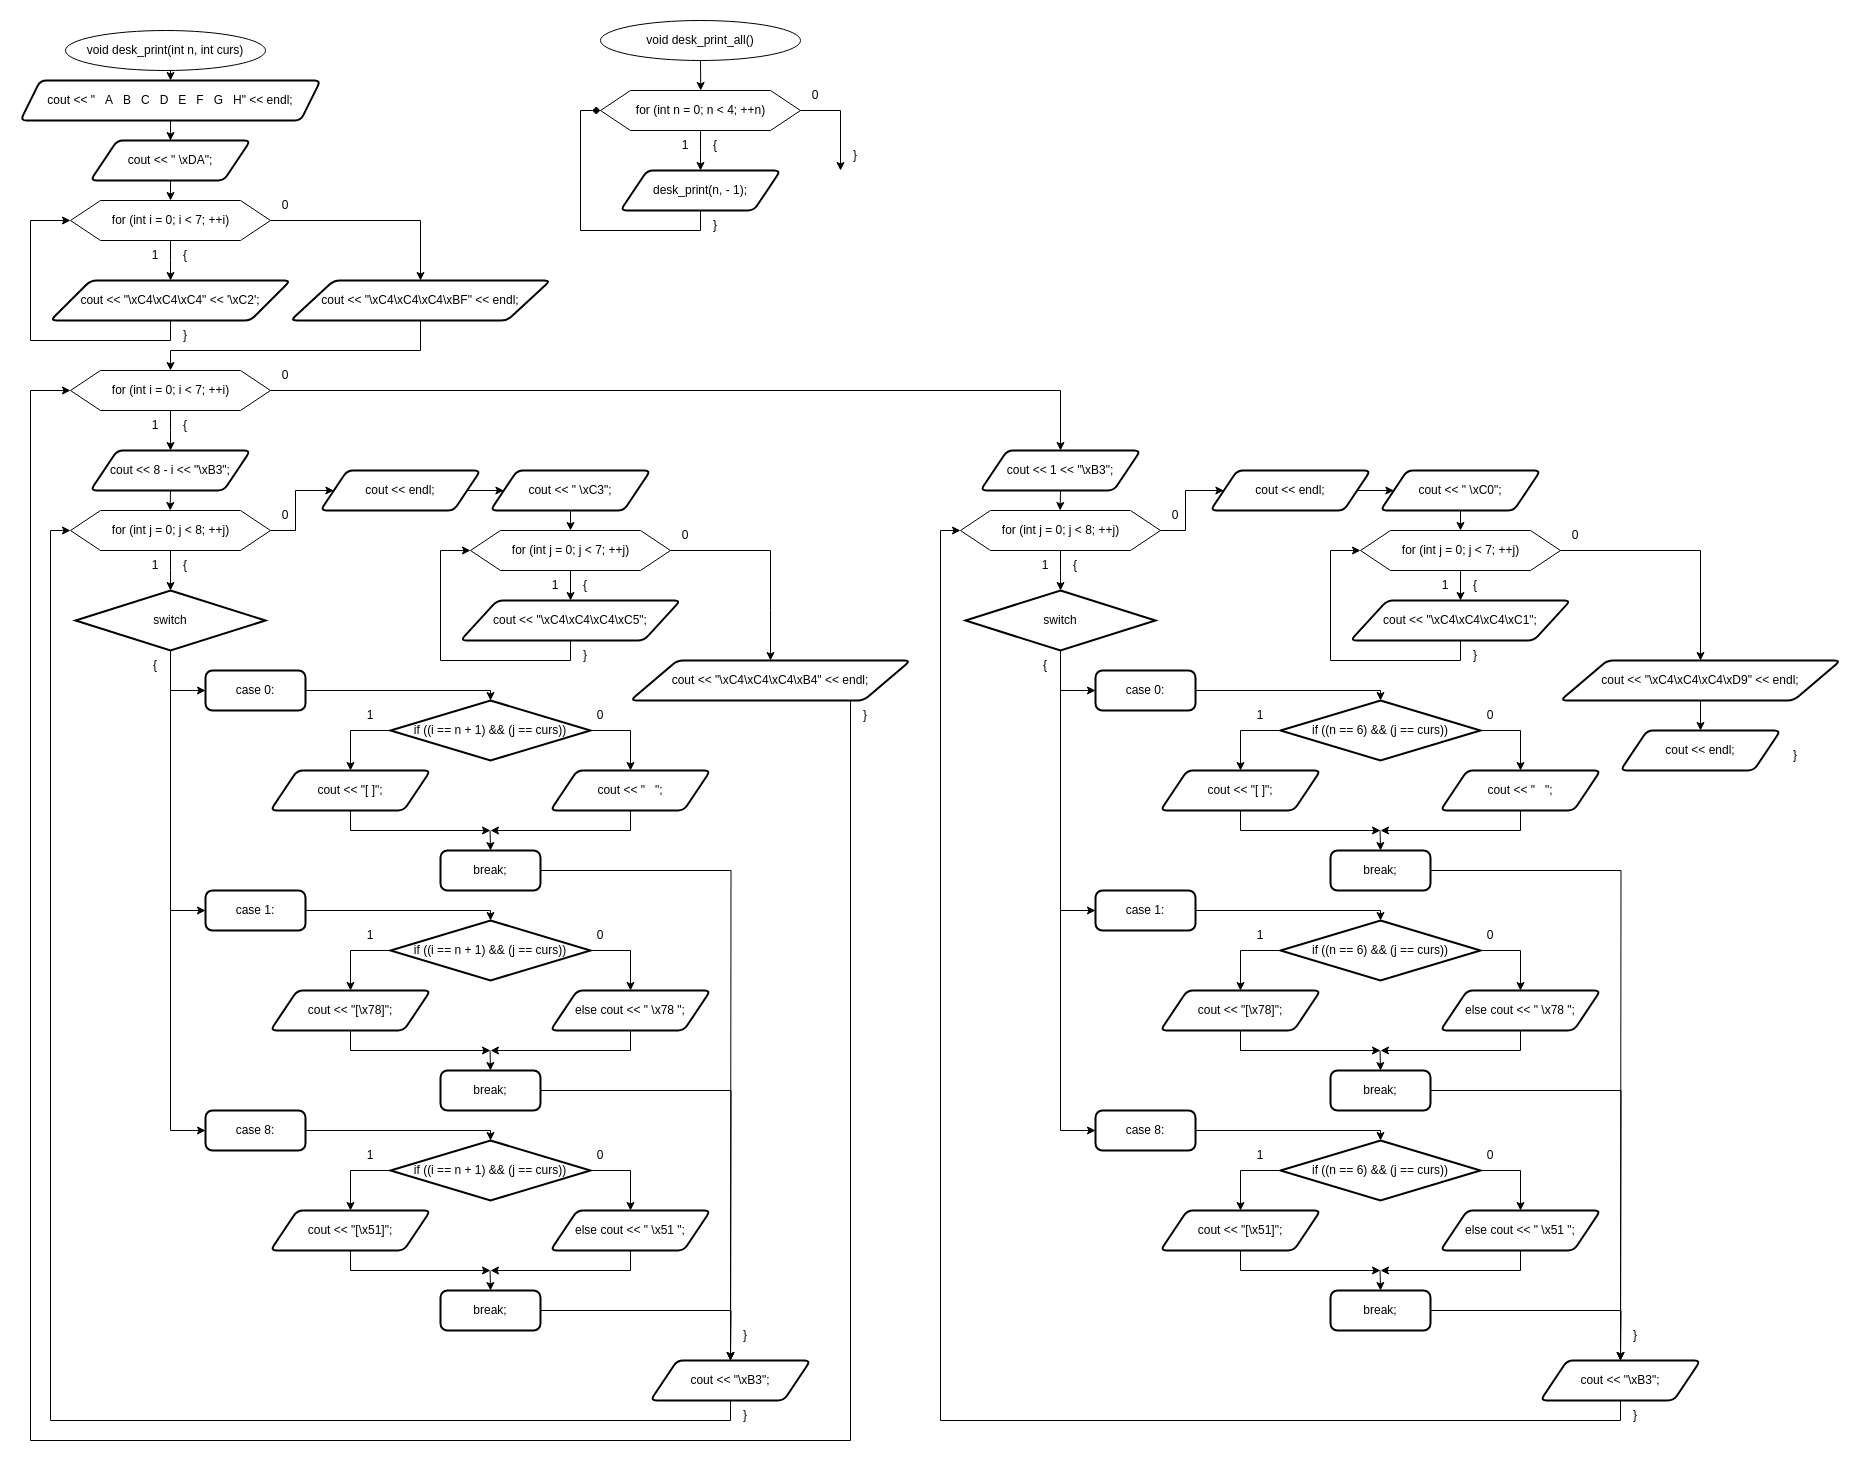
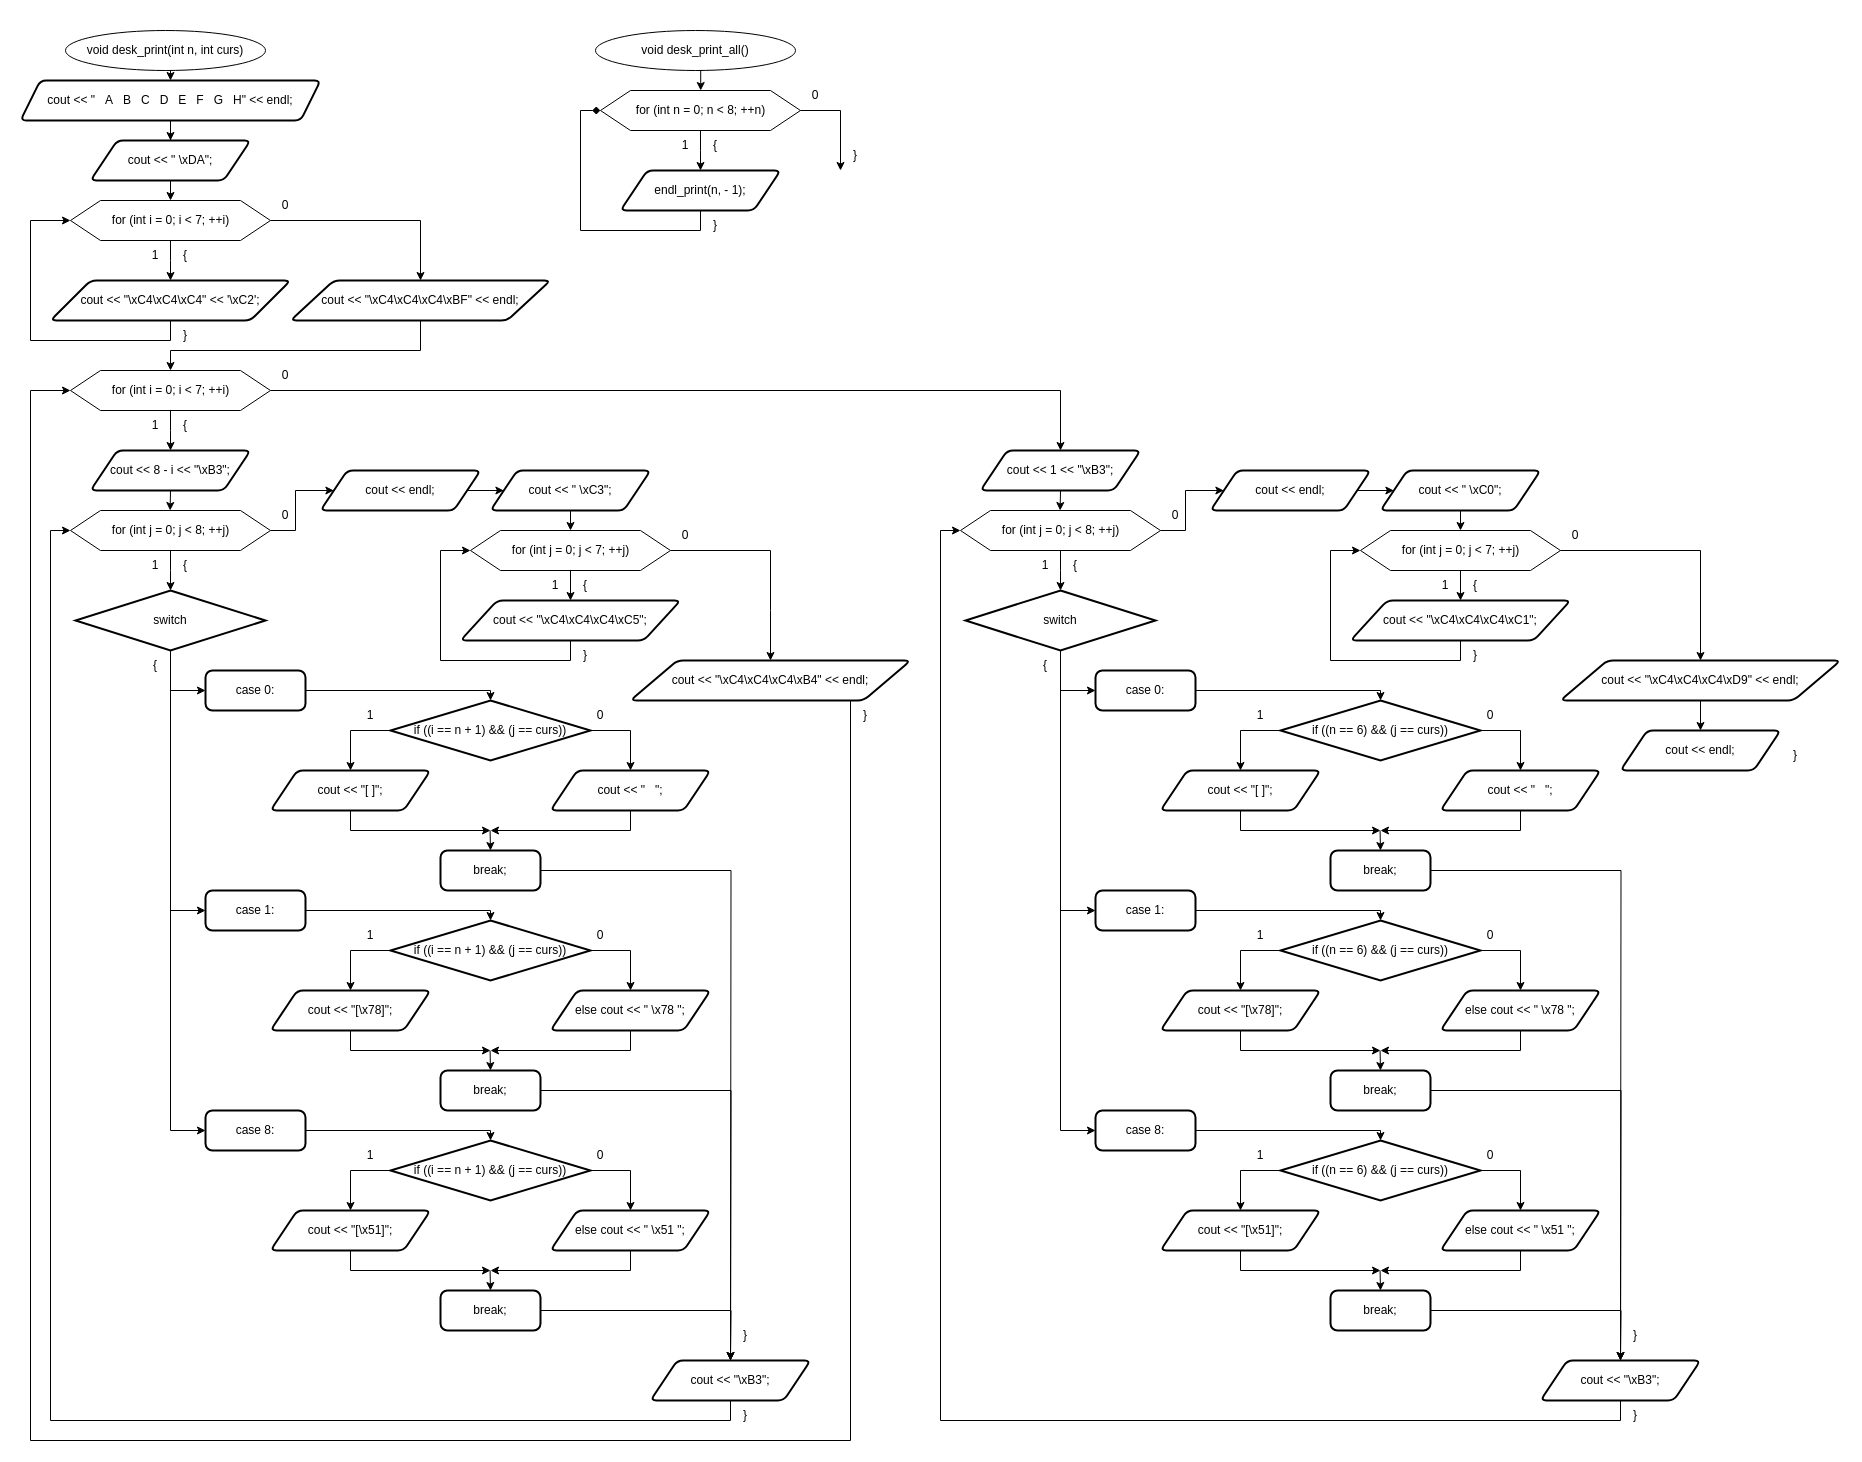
(701, 41) -> (696, 51)
(701, 111) -> (701, 111)
(701, 191) -> (701, 191)
